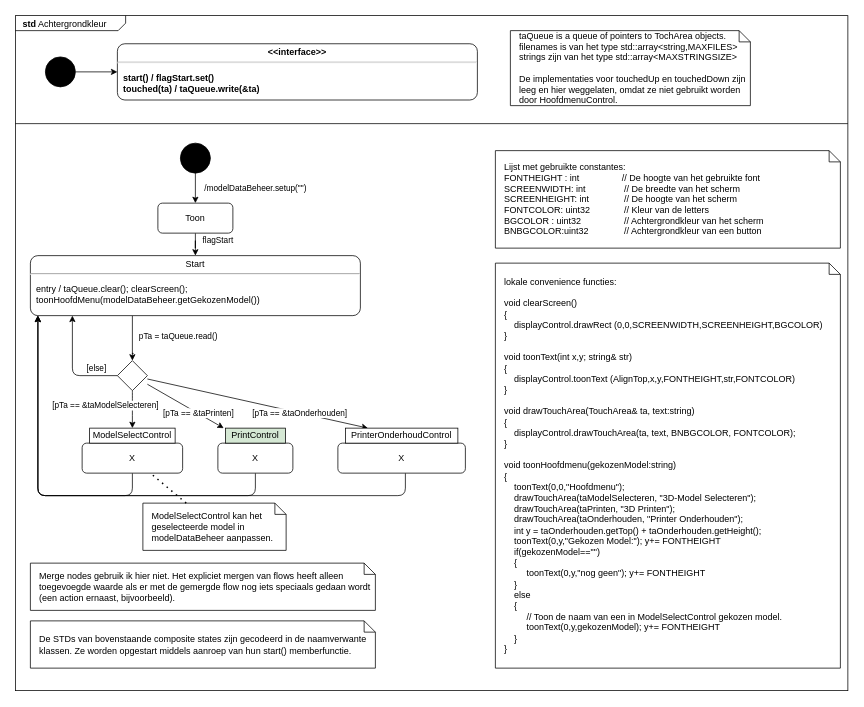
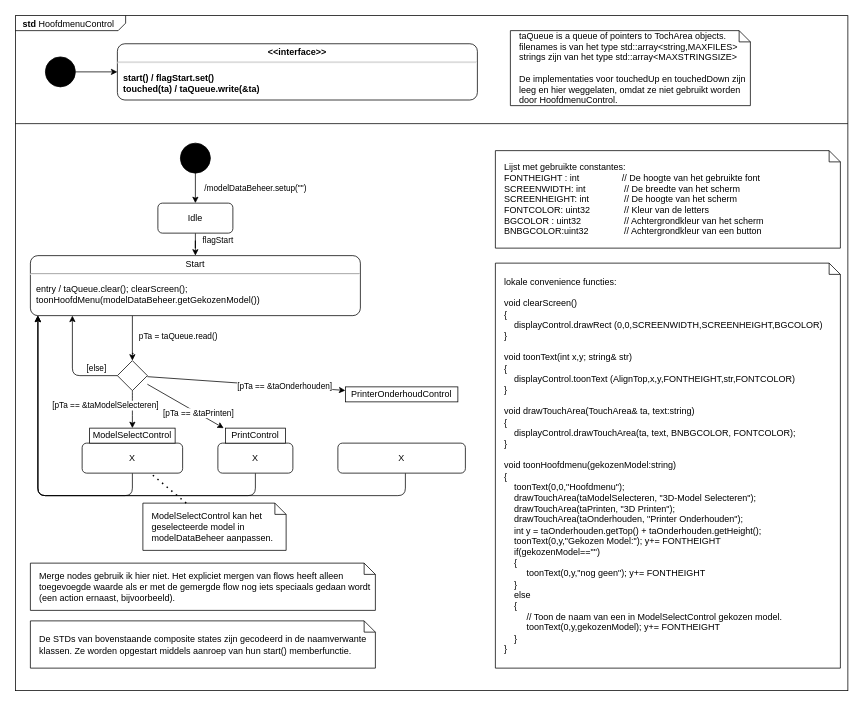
(63, 15) -> (63, 15)
(195, 218) -> (195, 218)
(255, 435) -> (255, 435)
(402, 435) -> (402, 394)
